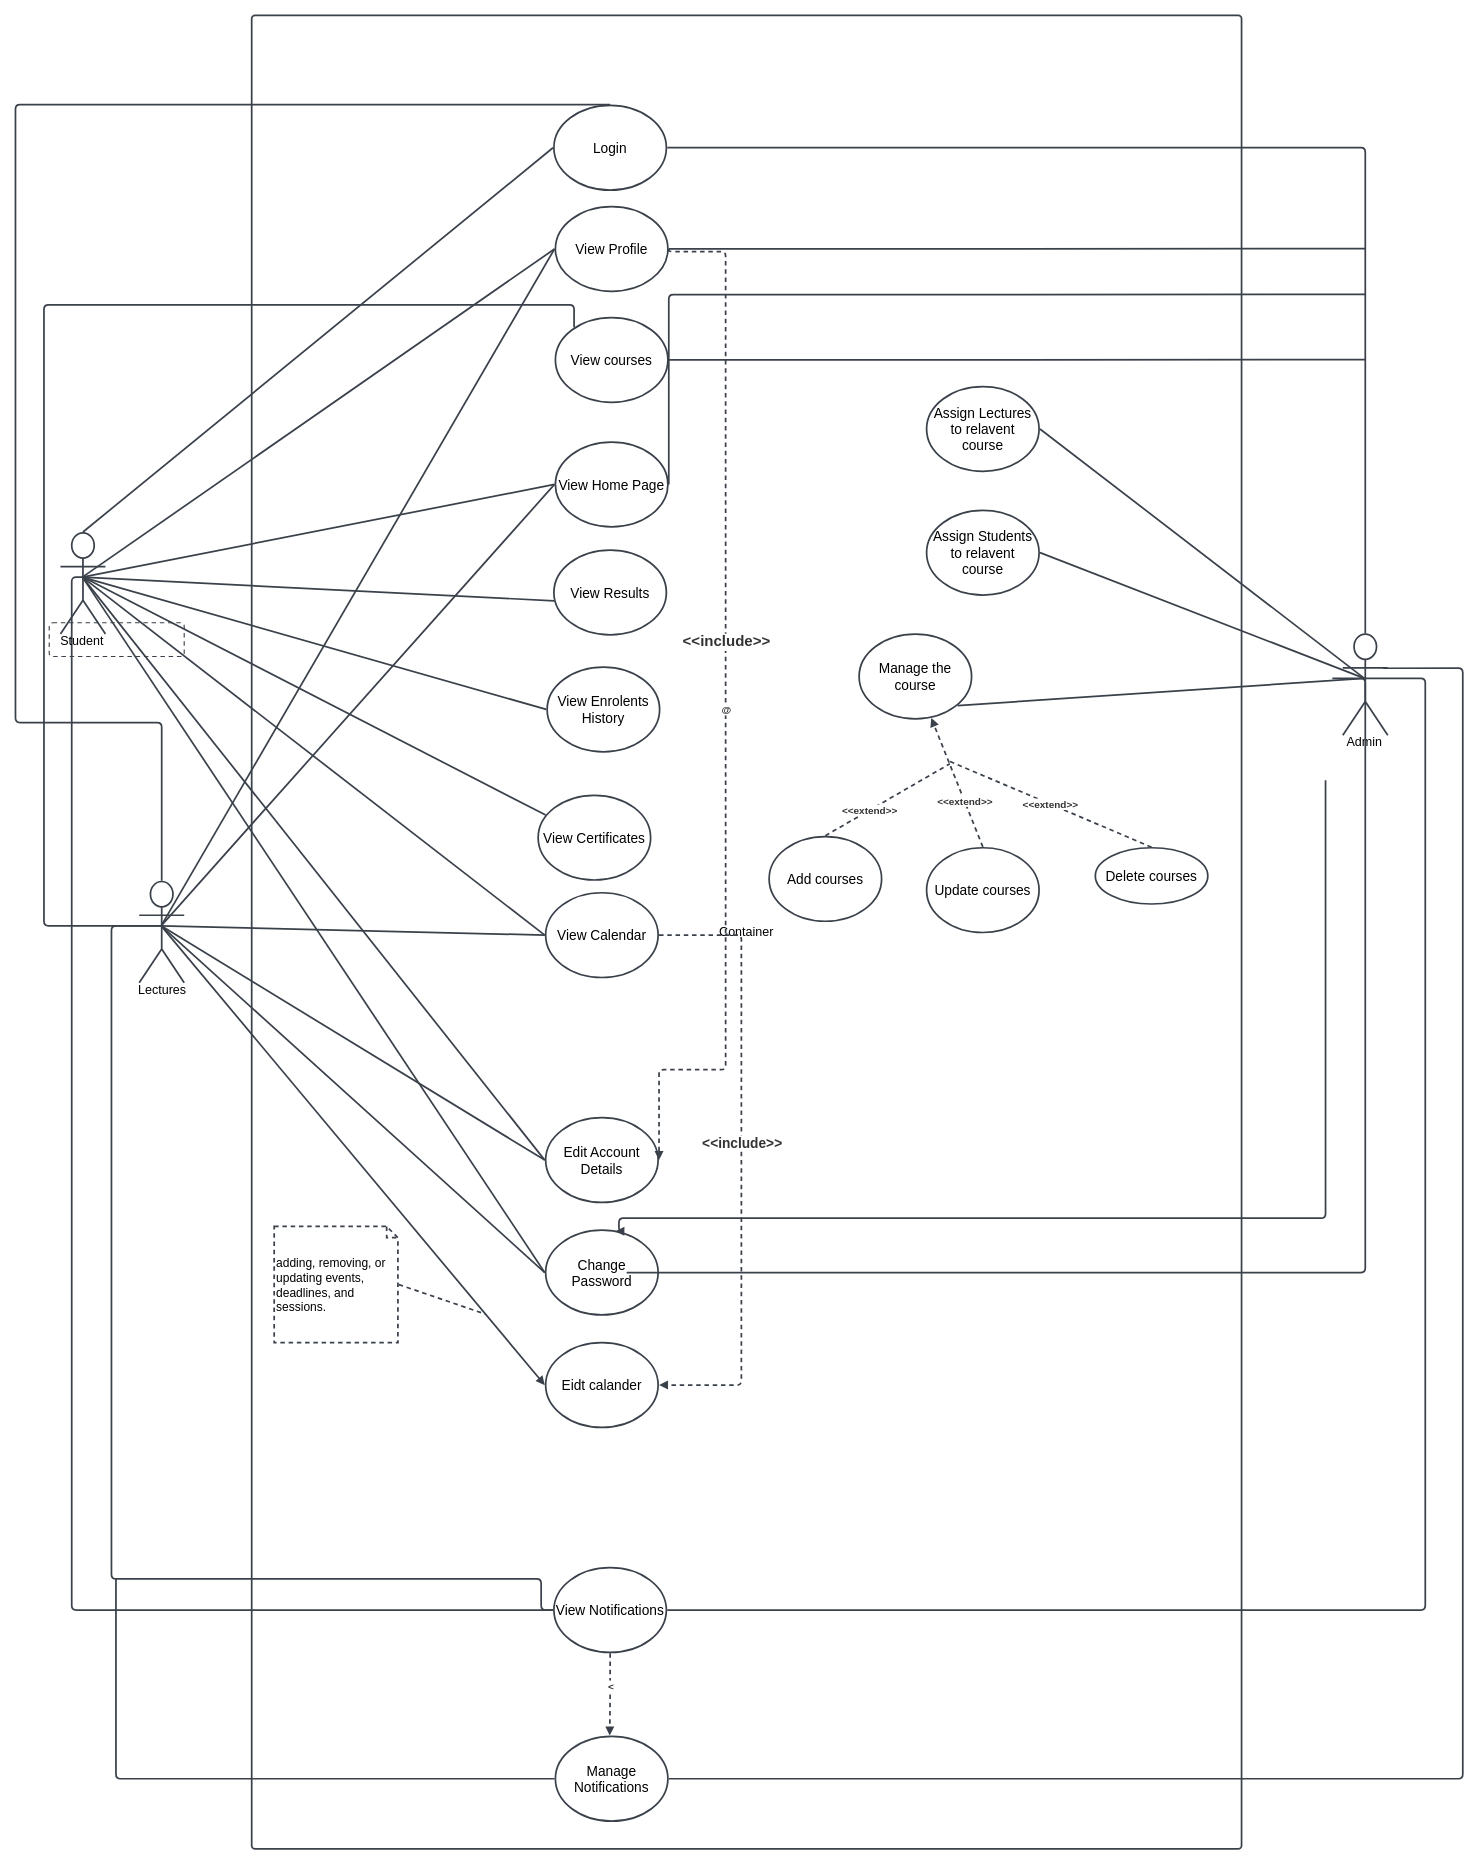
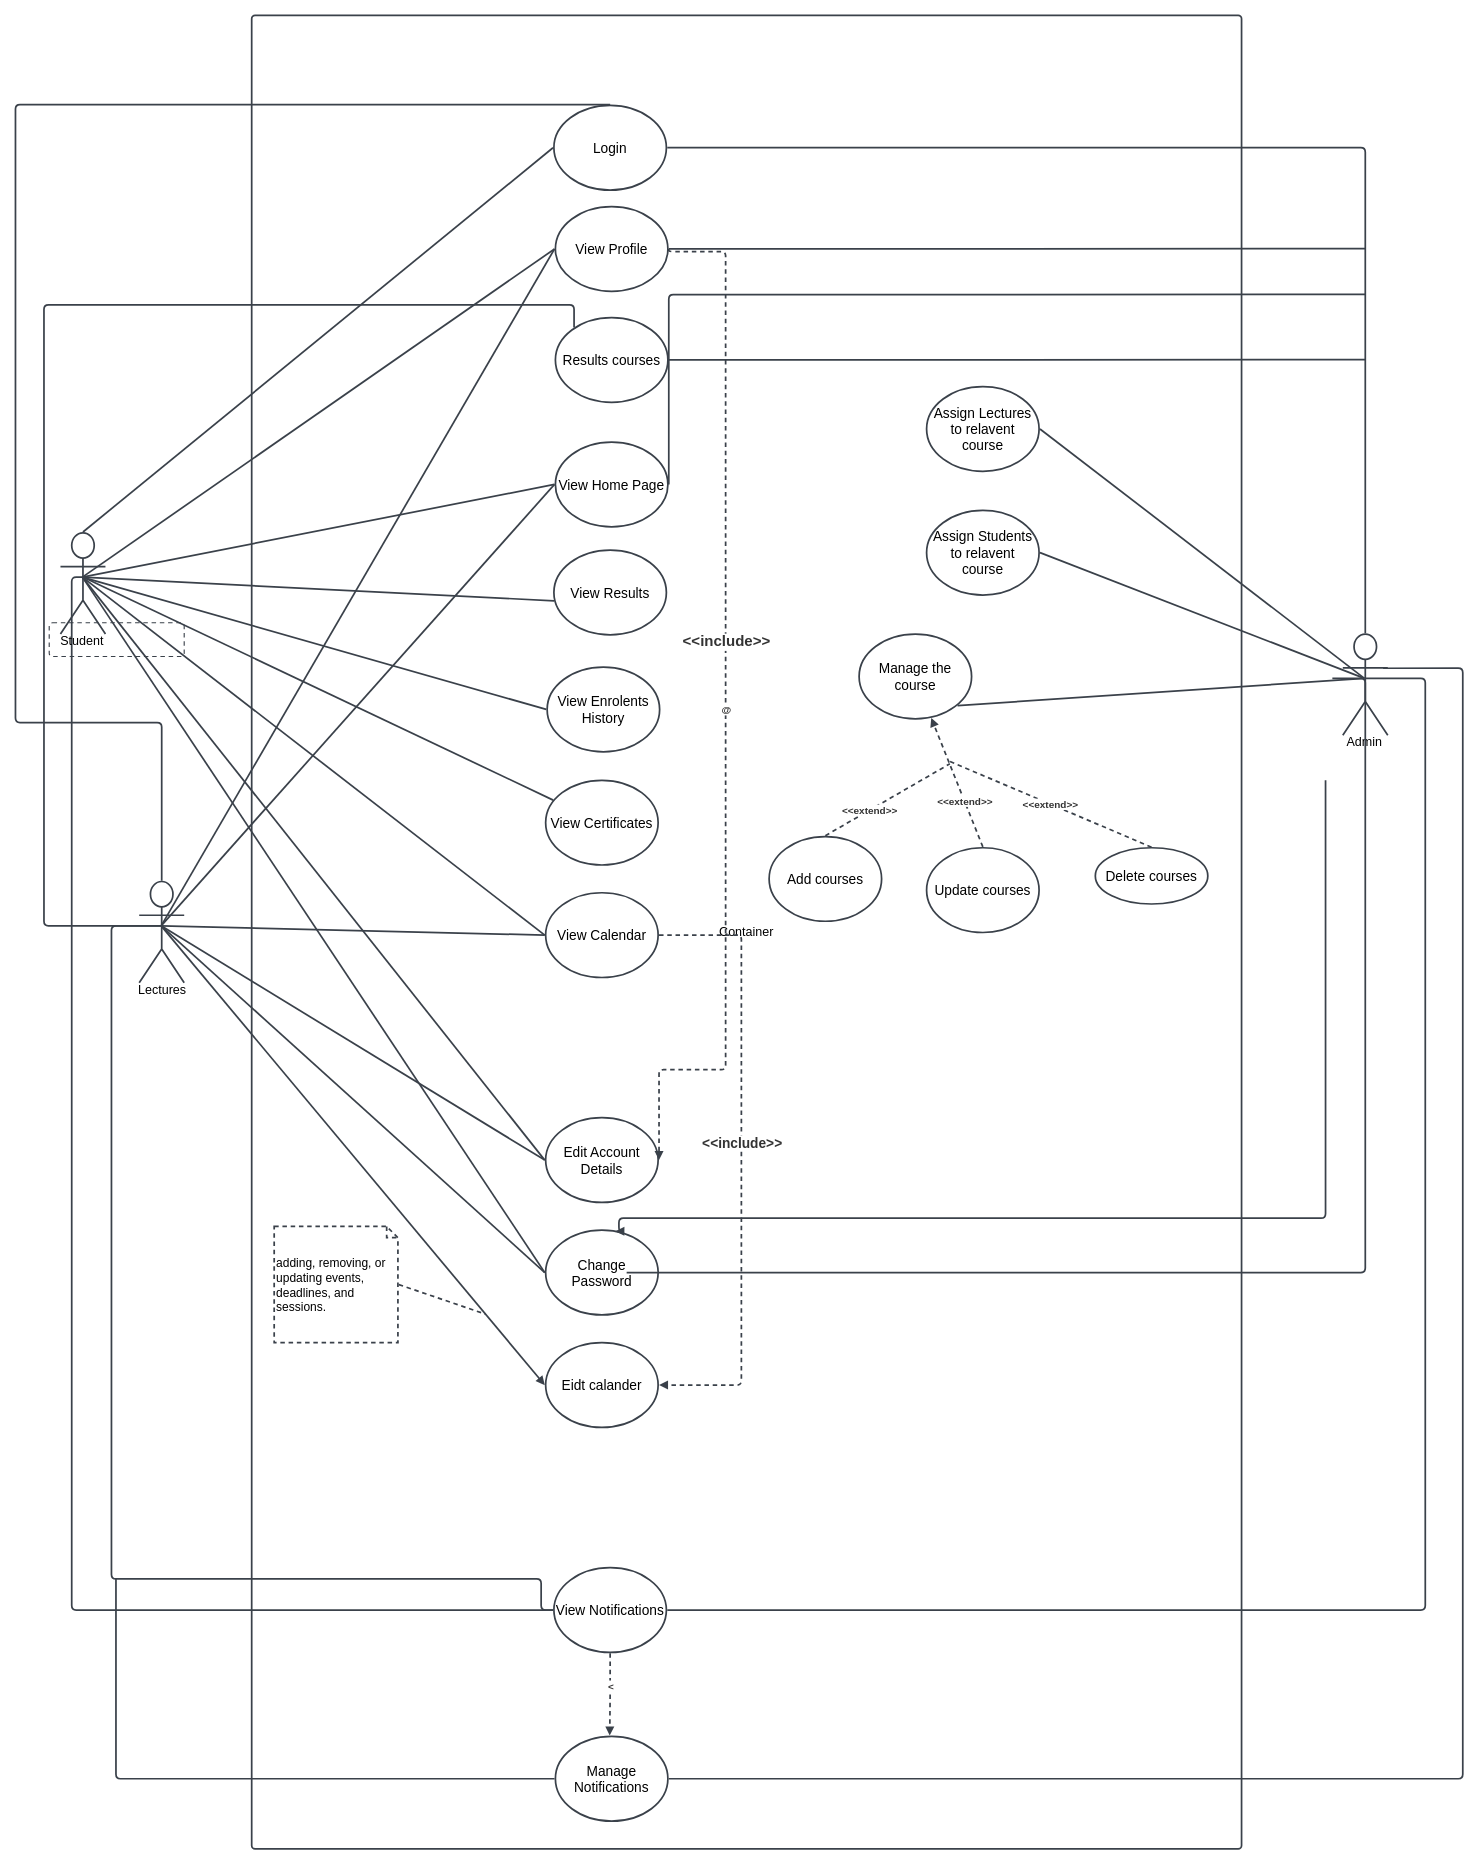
(612, 360) -> (612, 360)
(594, 838) -> (602, 823)
